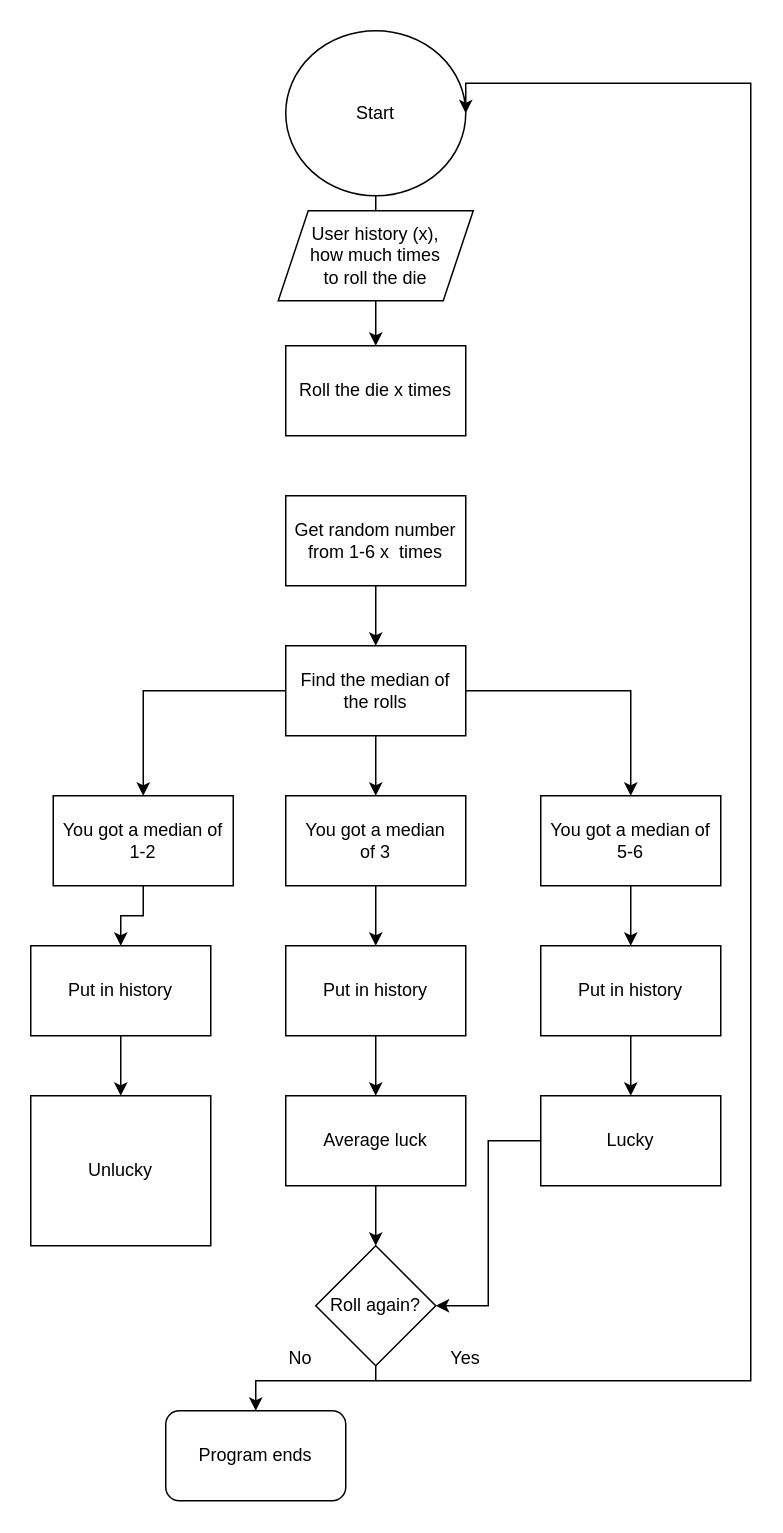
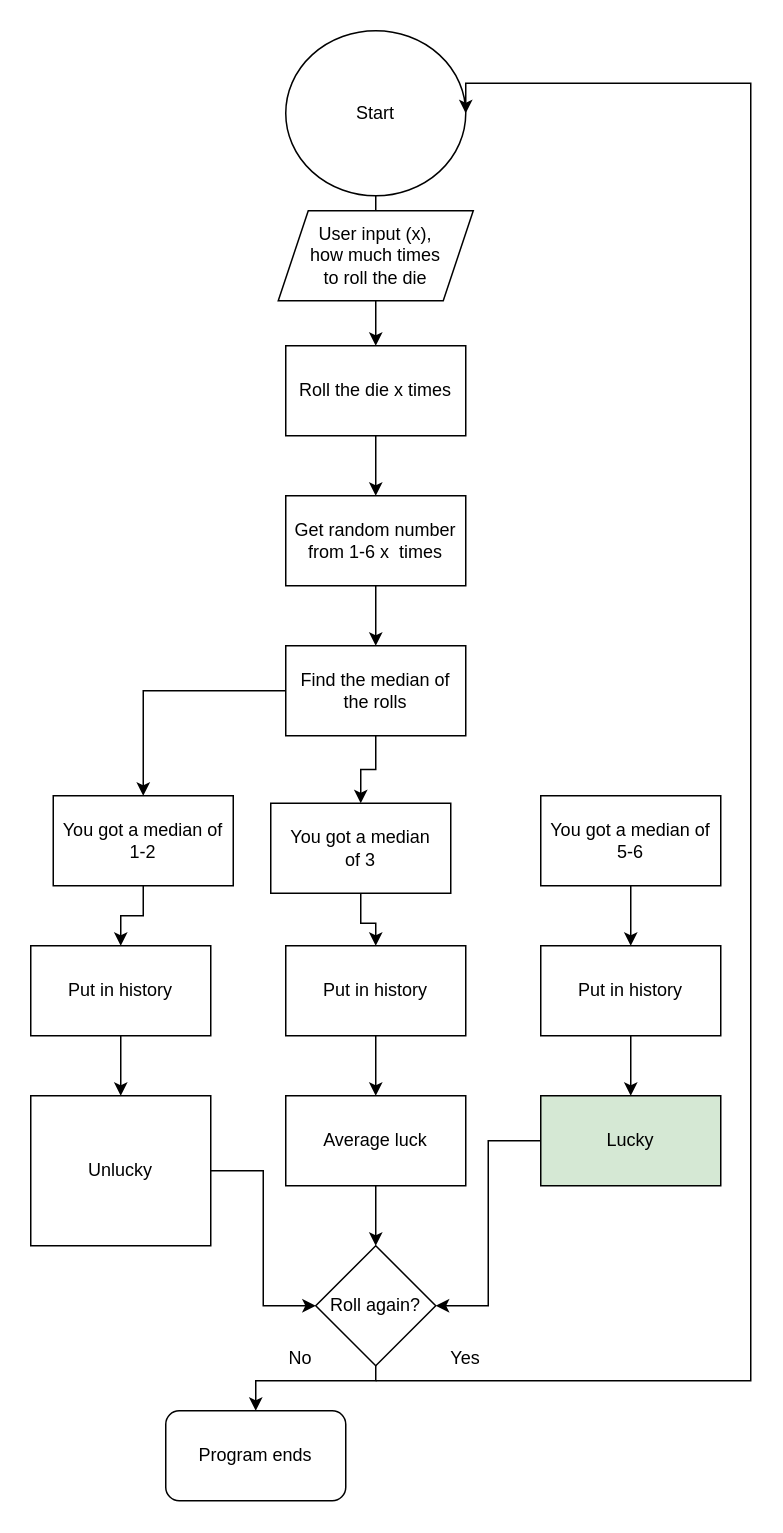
(376, 256) -> (376, 256)
none -> (376, 461)
(596, 691) -> none
(376, 841) -> (361, 848)
(631, 1141) -> (631, 1141)
none -> (263, 1233)
